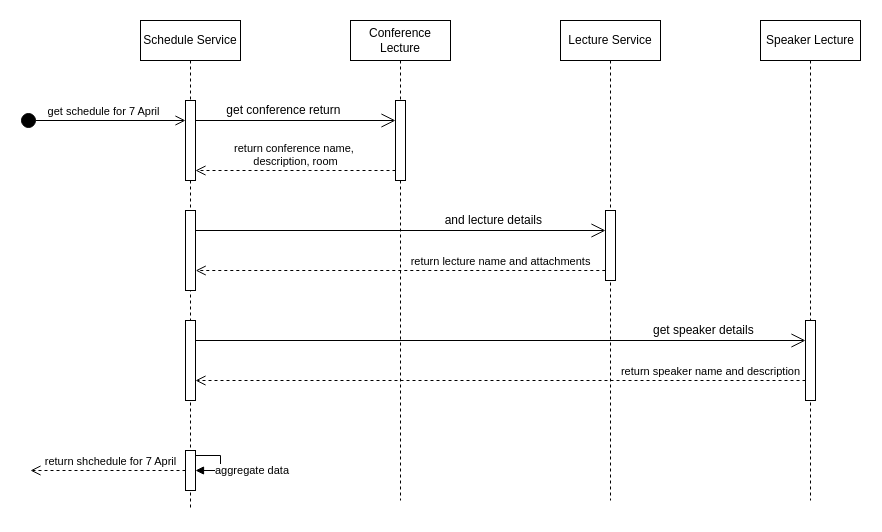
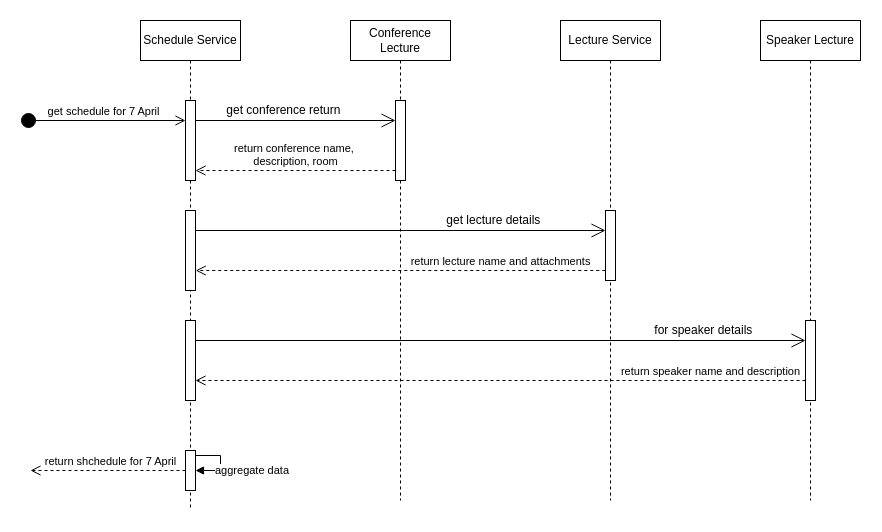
(496, 221) -> (496, 221)
(706, 331) -> (706, 331)
